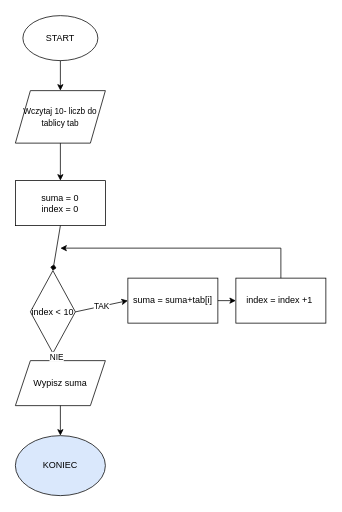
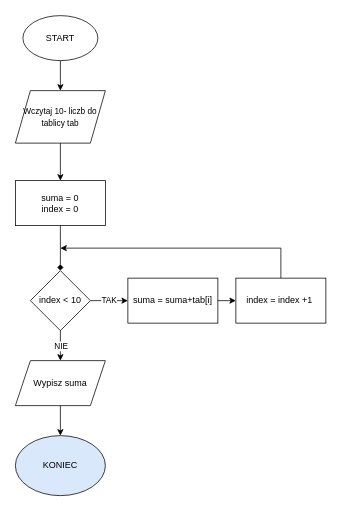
(53, 312) -> (60, 300)
